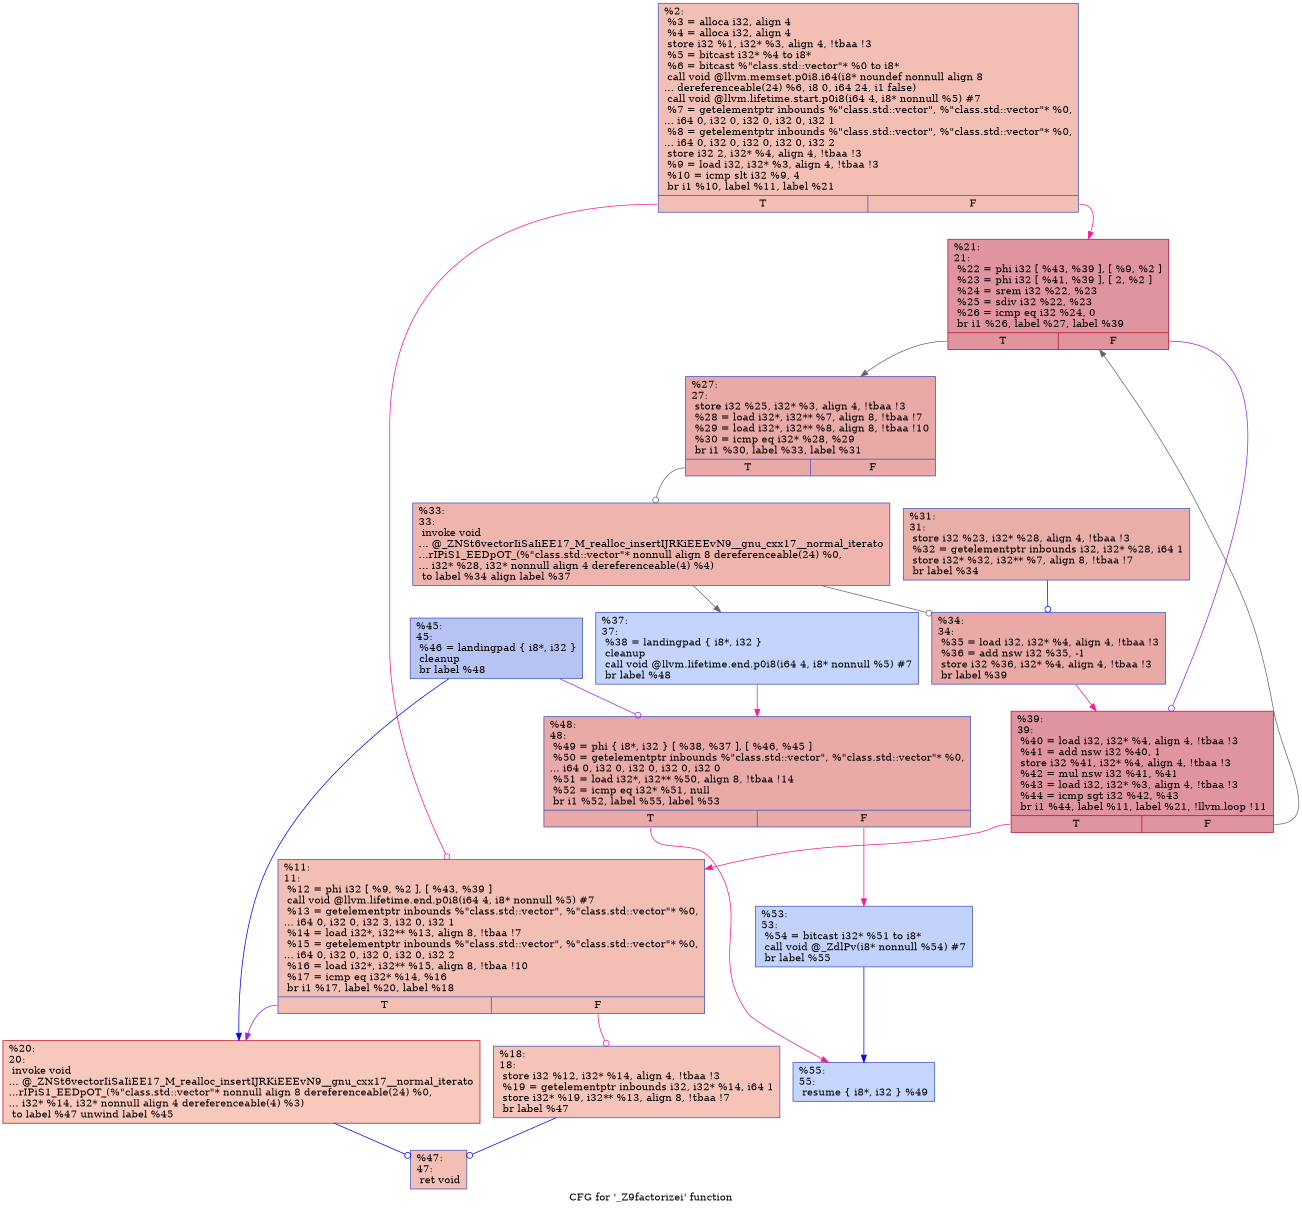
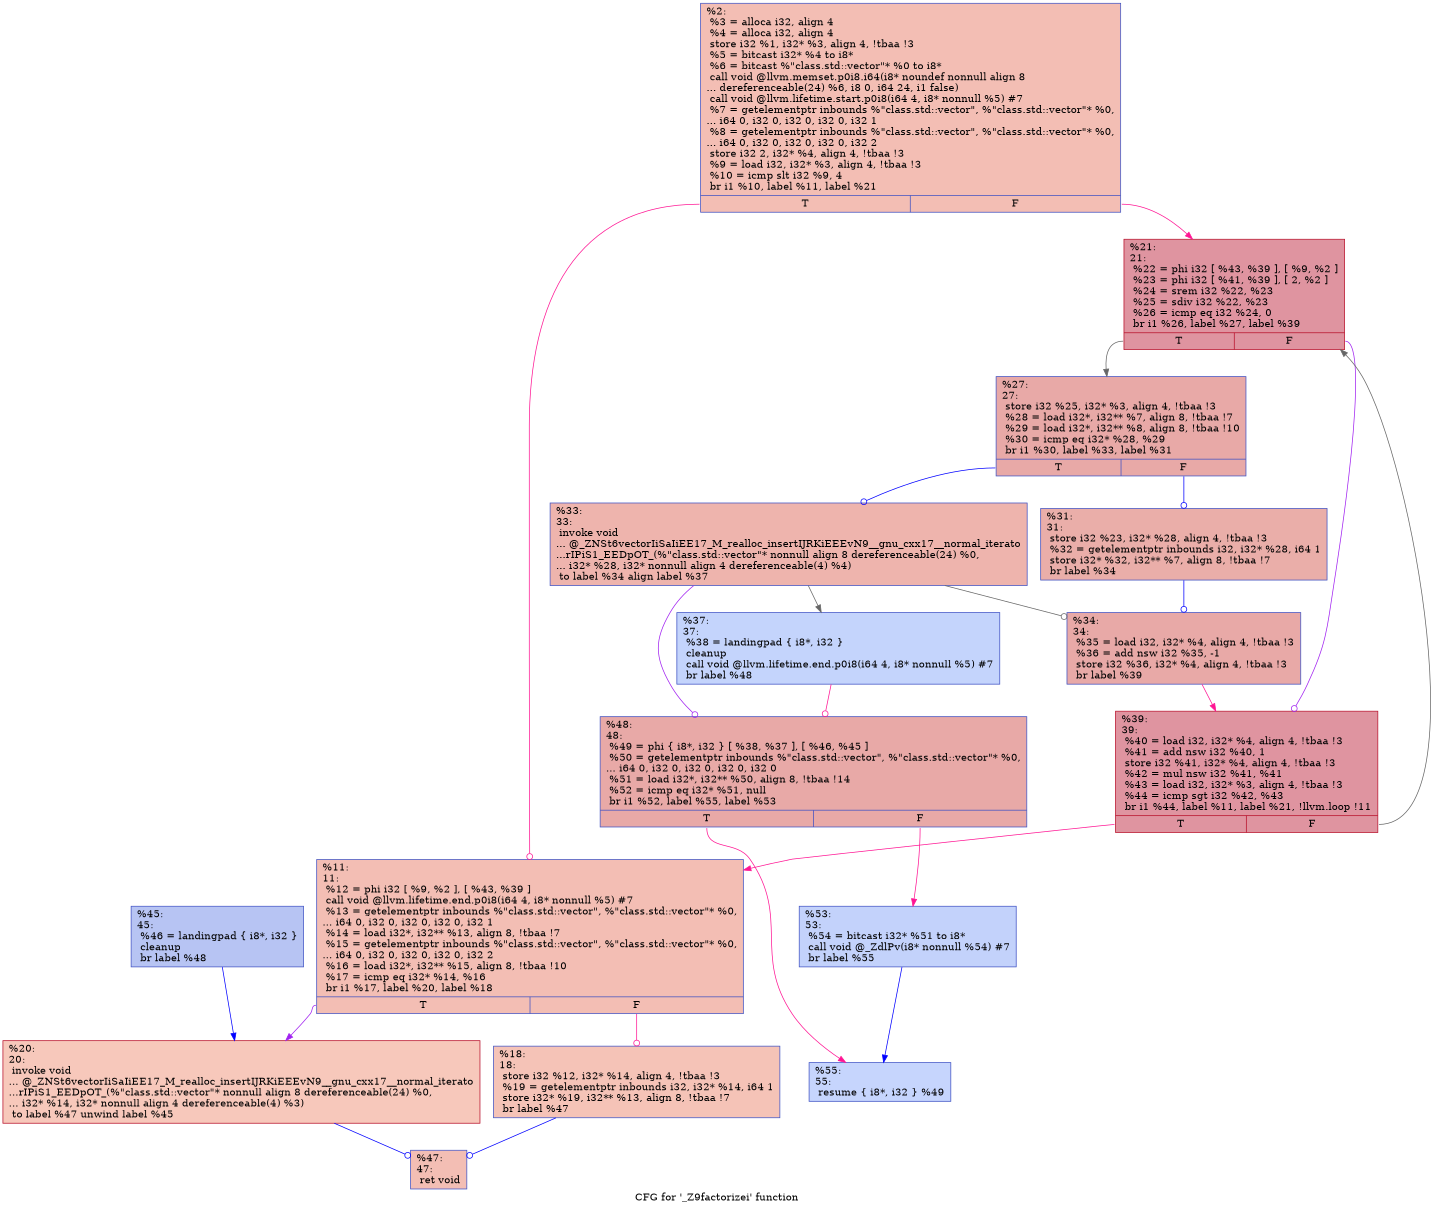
(666, 477) -> (929, 478)
none -> (1184, 489)
(597, 696) -> (658, 649)
(757, 697) -> (828, 698)
(370, 922) -> (408, 922)
